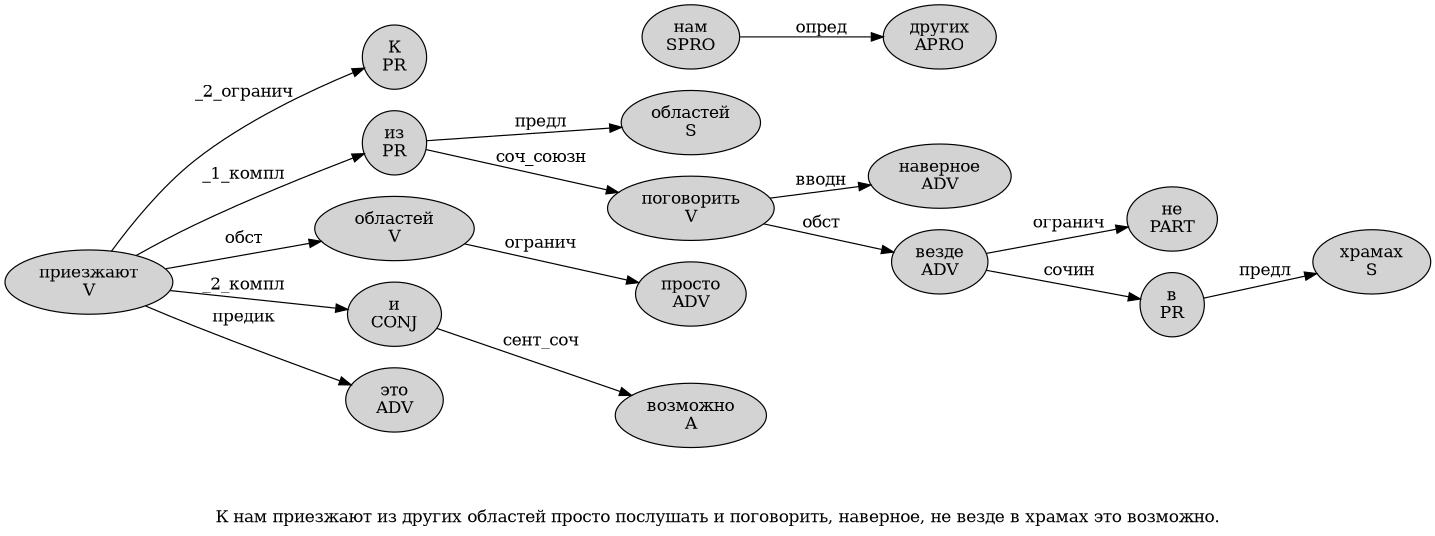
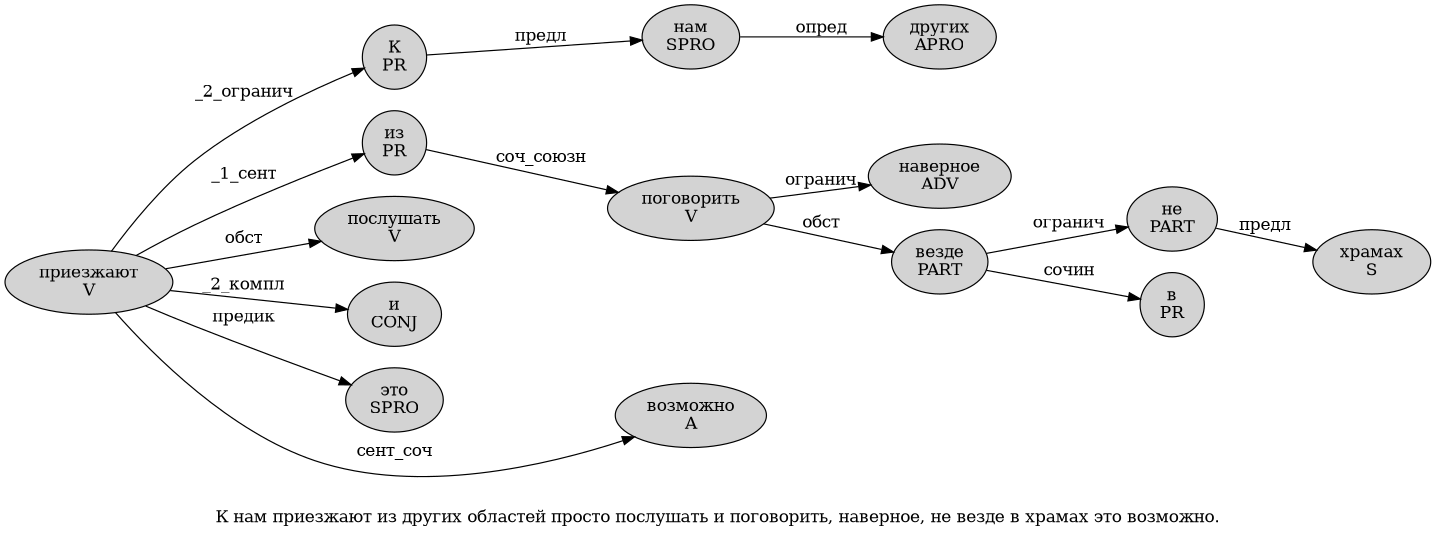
none -> (528, 48)
(691, 123) -> none
(244, 174) -> (244, 174)
(821, 180) -> (821, 180)
(394, 229) -> (394, 229)
(940, 262) -> (940, 262)
(1254, 287) -> (1261, 238)
(691, 294) -> none
(528, 360) -> (345, 469)
(394, 400) -> (394, 400)
